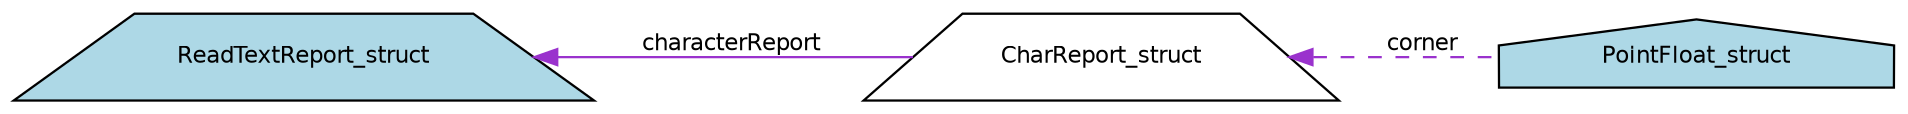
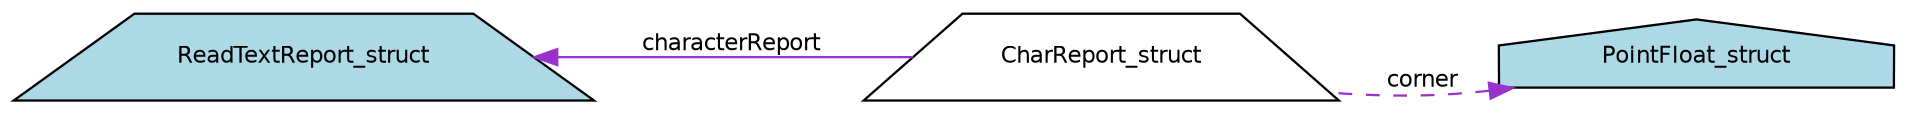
(1406, 57) -> (1410, 96)
